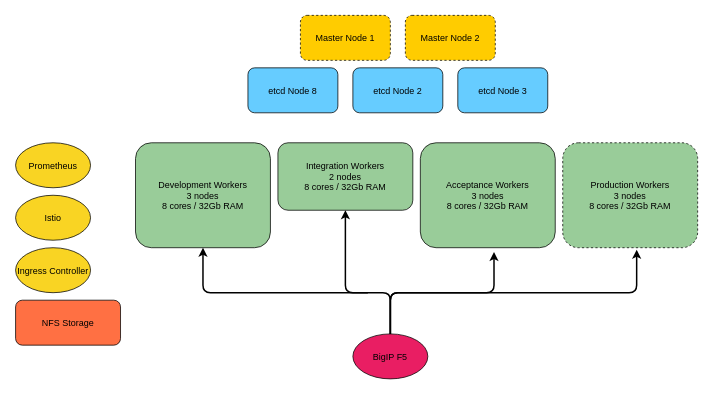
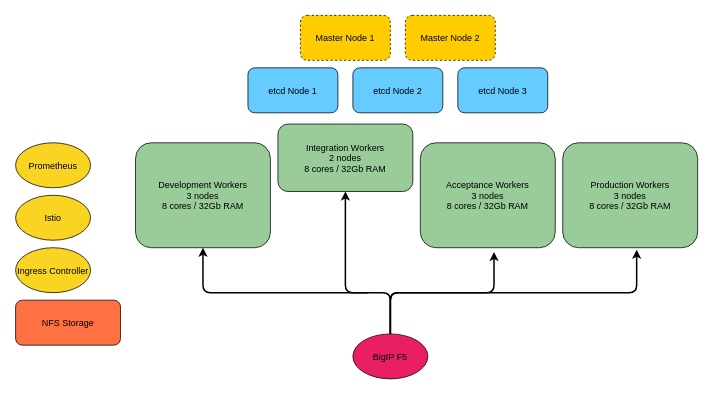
(293, 91) -> (293, 91)
(345, 177) -> (345, 158)
(630, 195) -> (630, 195)
